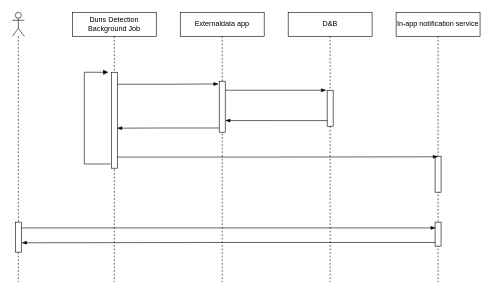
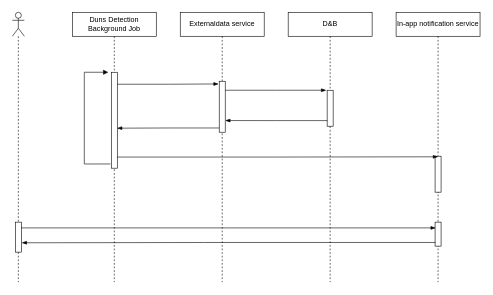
(222, 24) -> (222, 24)
